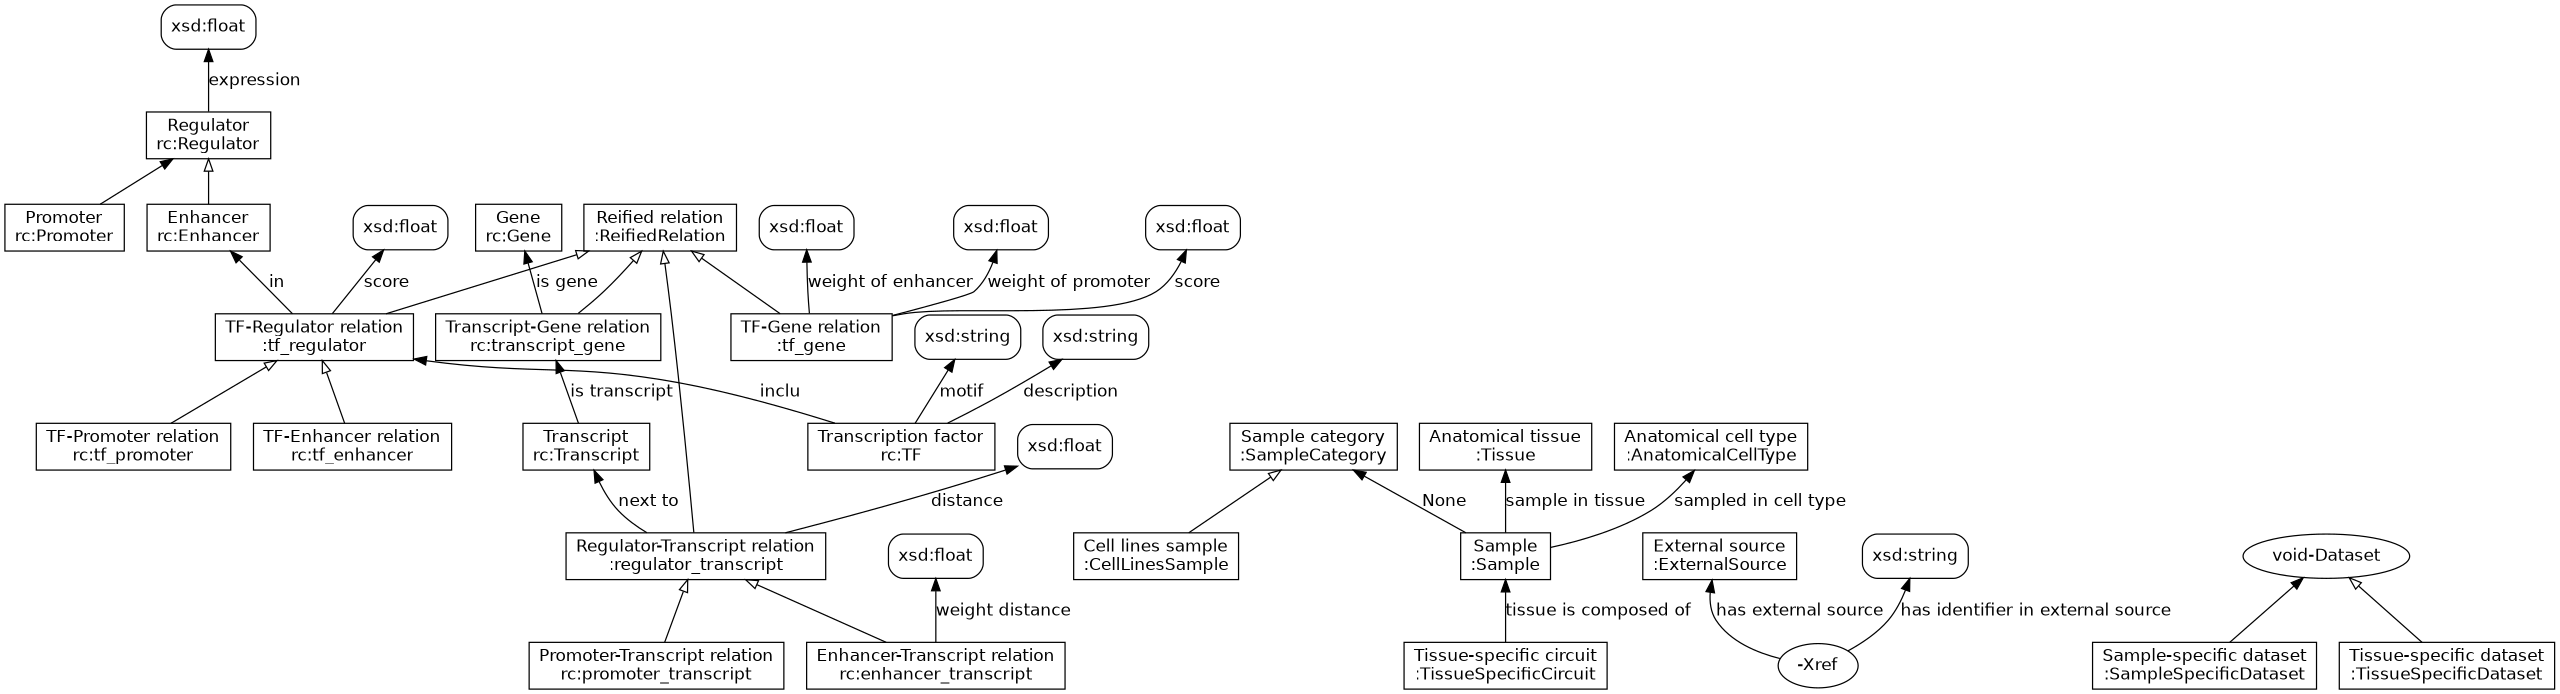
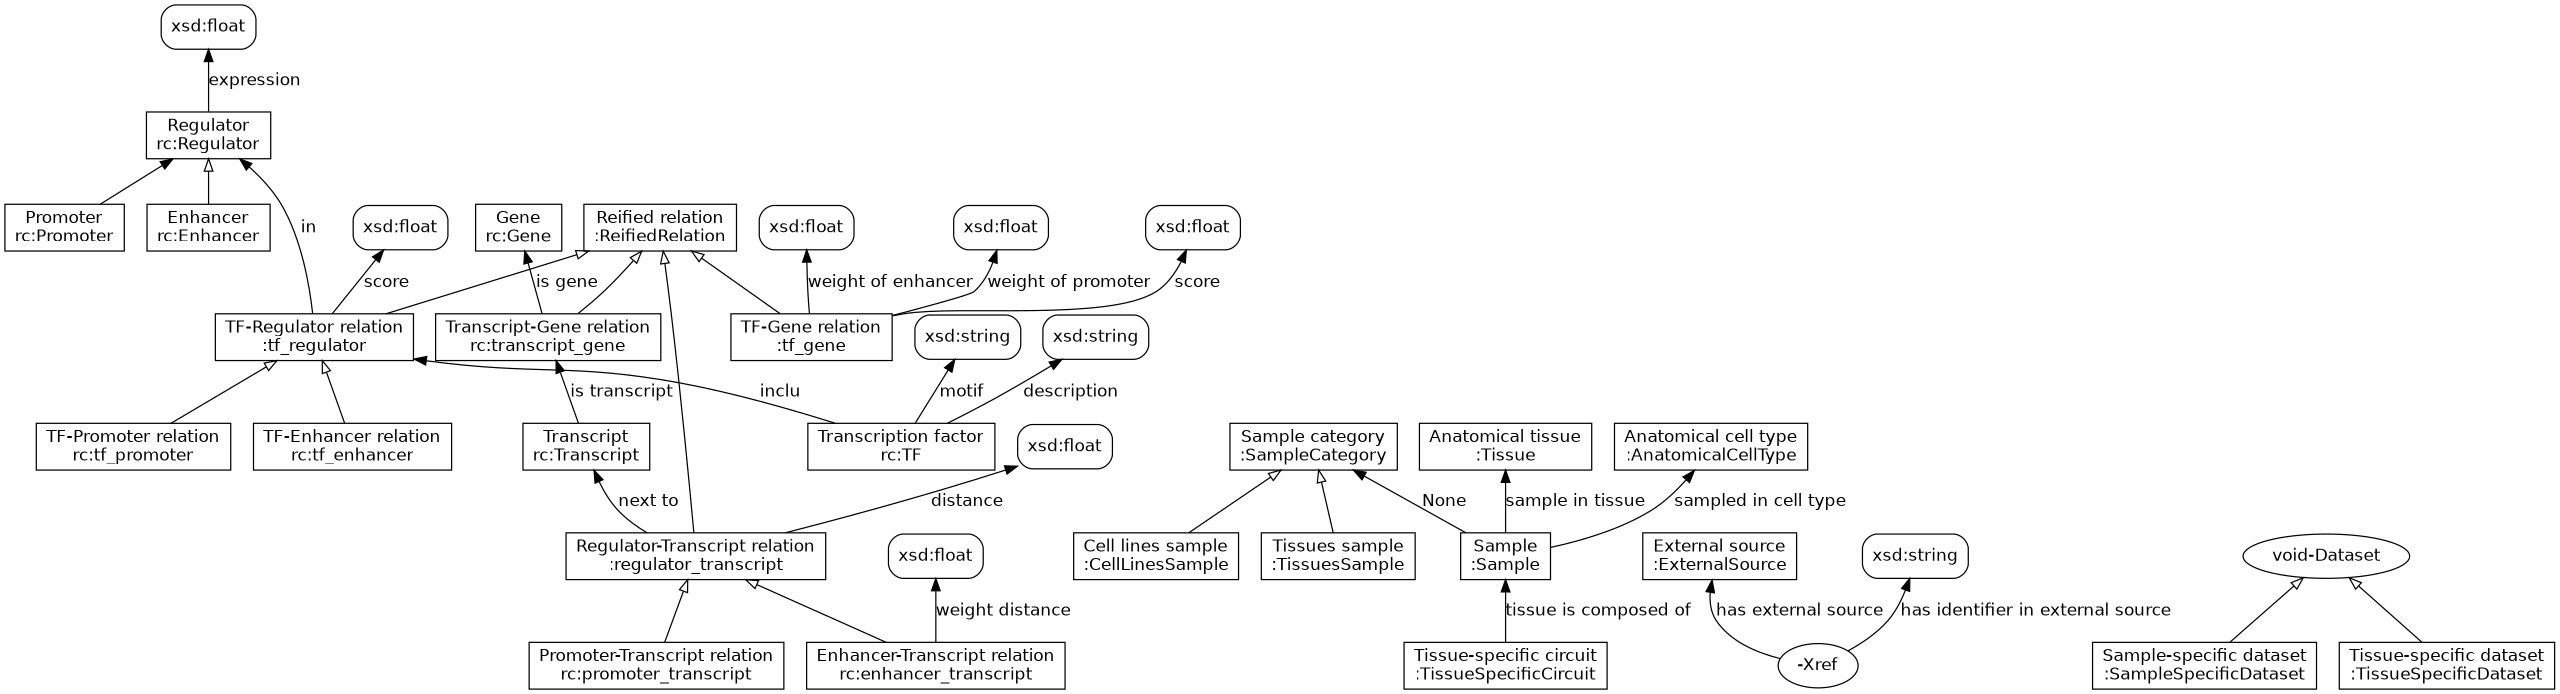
(266, 287) -> (295, 234)
none -> (1338, 556)
(2262, 614) -> (2262, 614)
